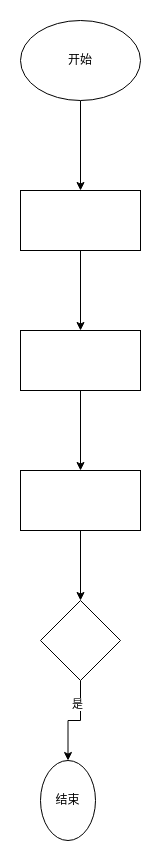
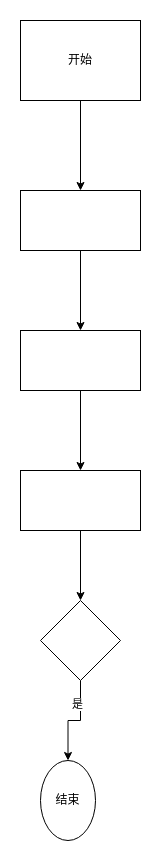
(81, 61) -> (81, 61)
